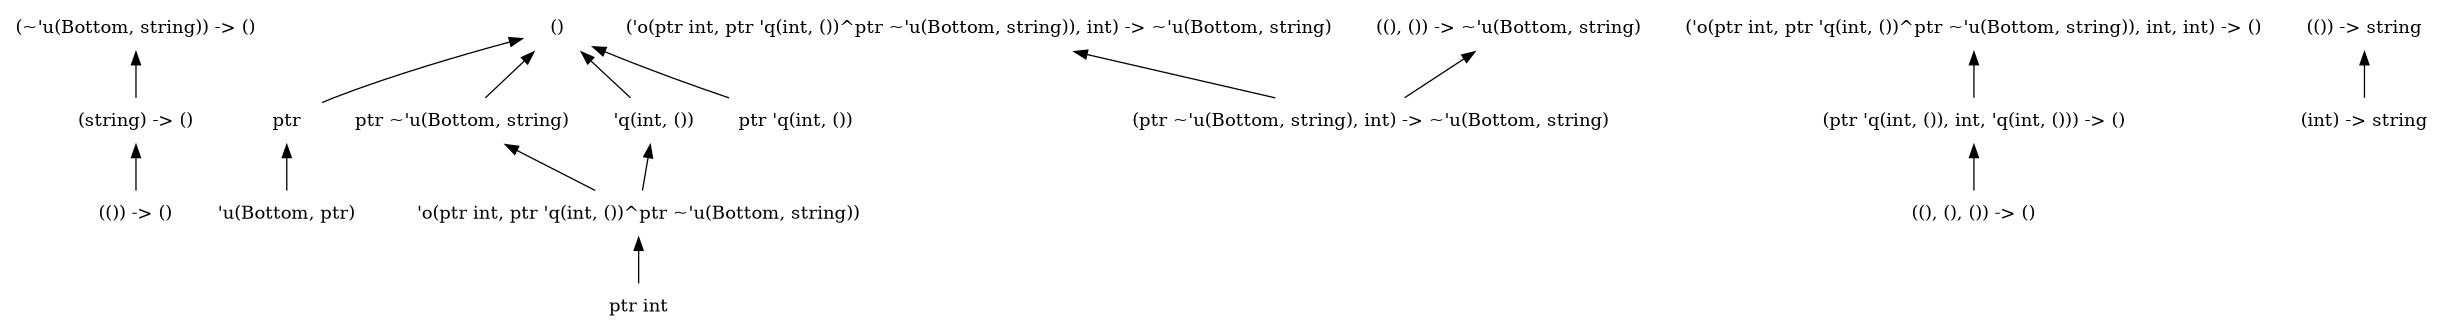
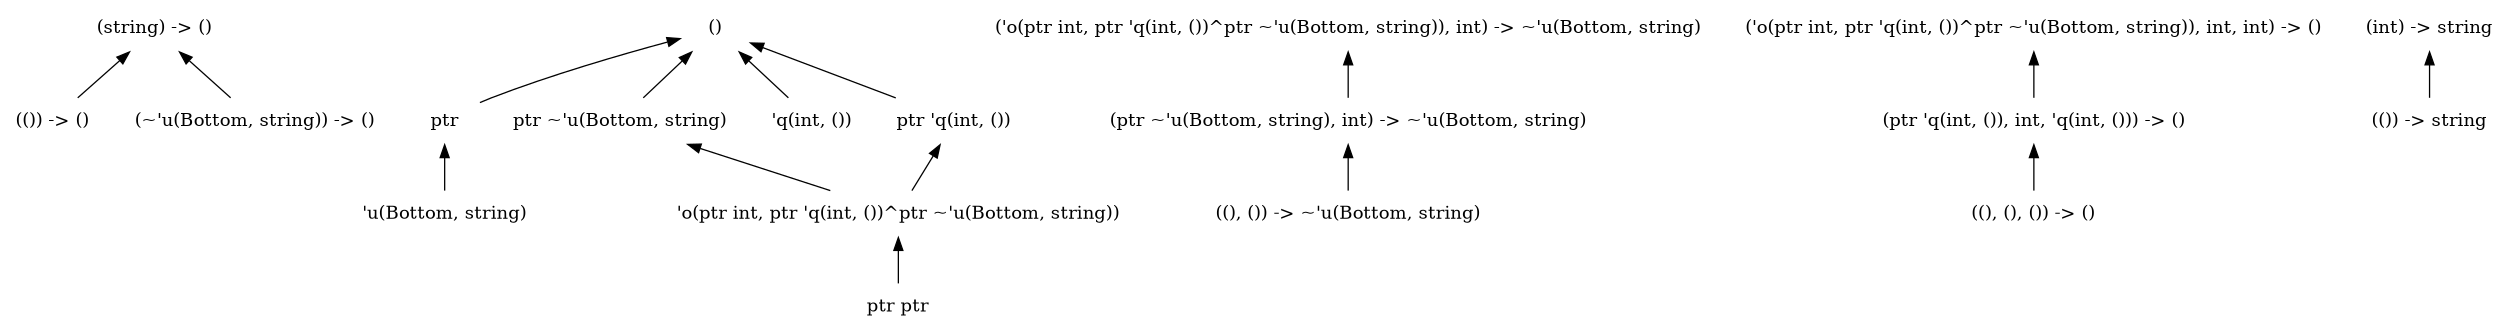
(1434, 78) -> (1348, 174)
(136, 81) -> (210, 79)
(2364, 81) -> (2430, 81)
(645, 174) -> (923, 173)
(287, 214) -> (445, 214)
(639, 307) -> (898, 307)
